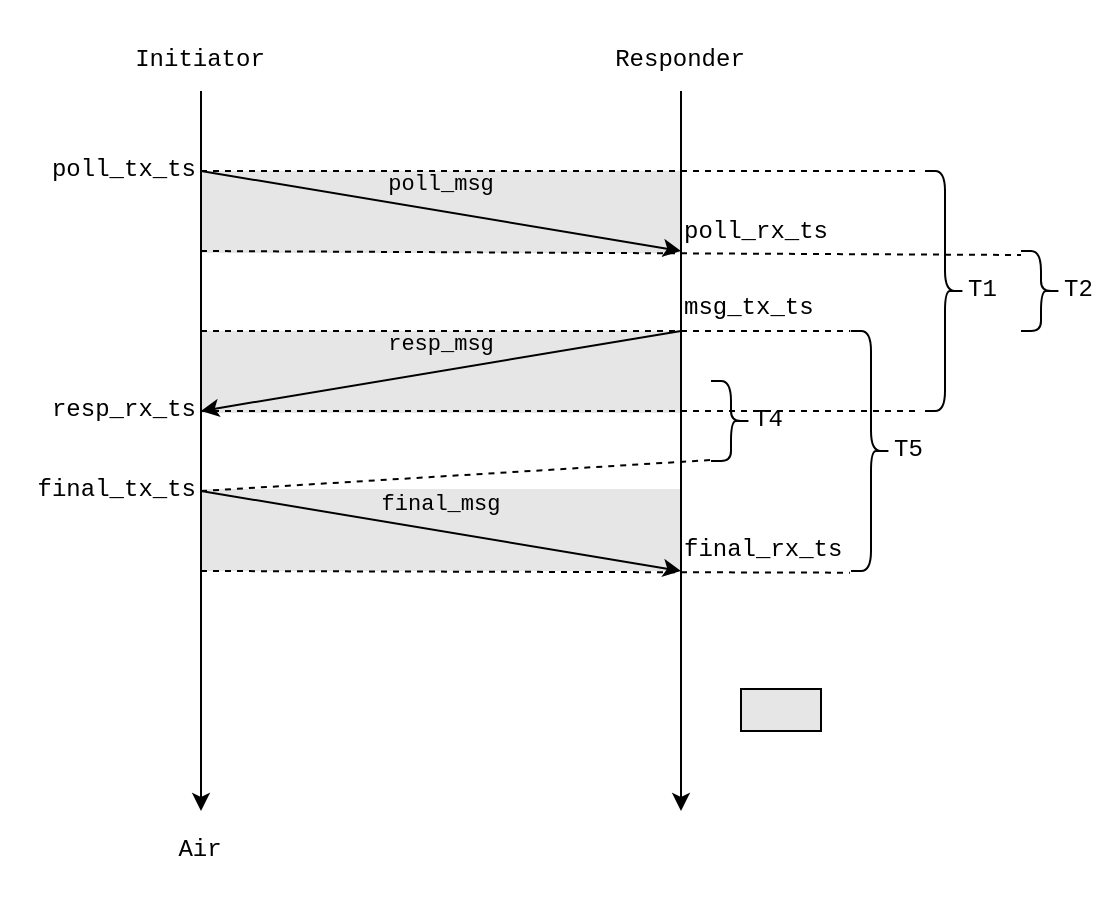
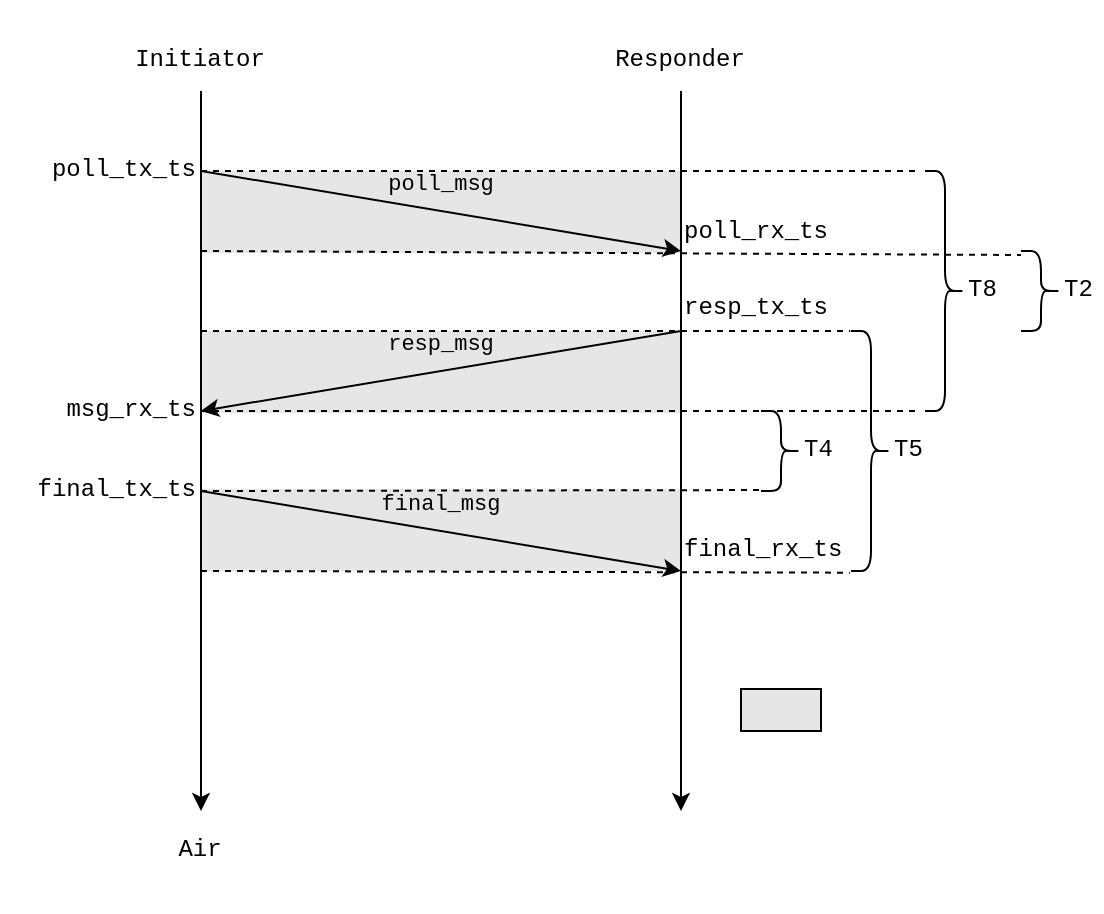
(982, 291) -> (982, 291)
(745, 309) -> (752, 309)
(130, 411) -> (137, 411)
(731, 421) -> (781, 451)
